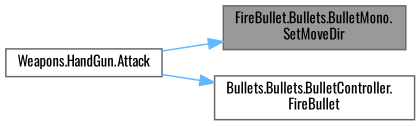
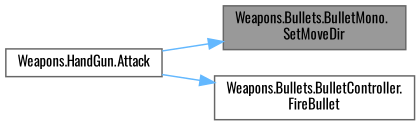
(315, 28) -> (315, 28)
(315, 98) -> (315, 98)
